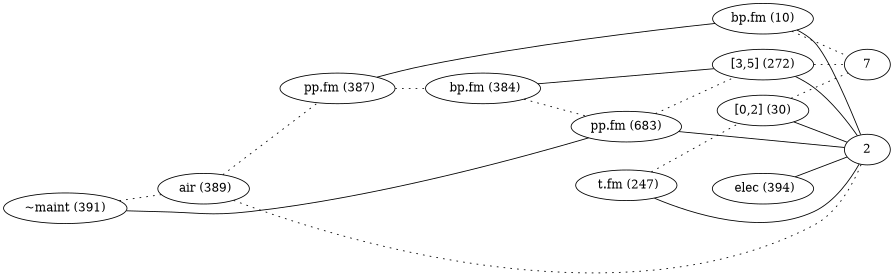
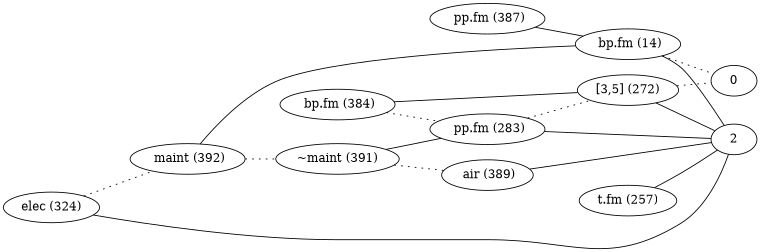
(763, 19) -> (628, 44)
(867, 65) -> (734, 81)
(410, 88) -> none
(763, 110) -> none
(626, 127) -> (487, 129)
(270, 139) -> none
none -> (188, 159)
(626, 185) -> (628, 201)
(763, 189) -> (51, 207)
(562, 272) -> (621, 156)
